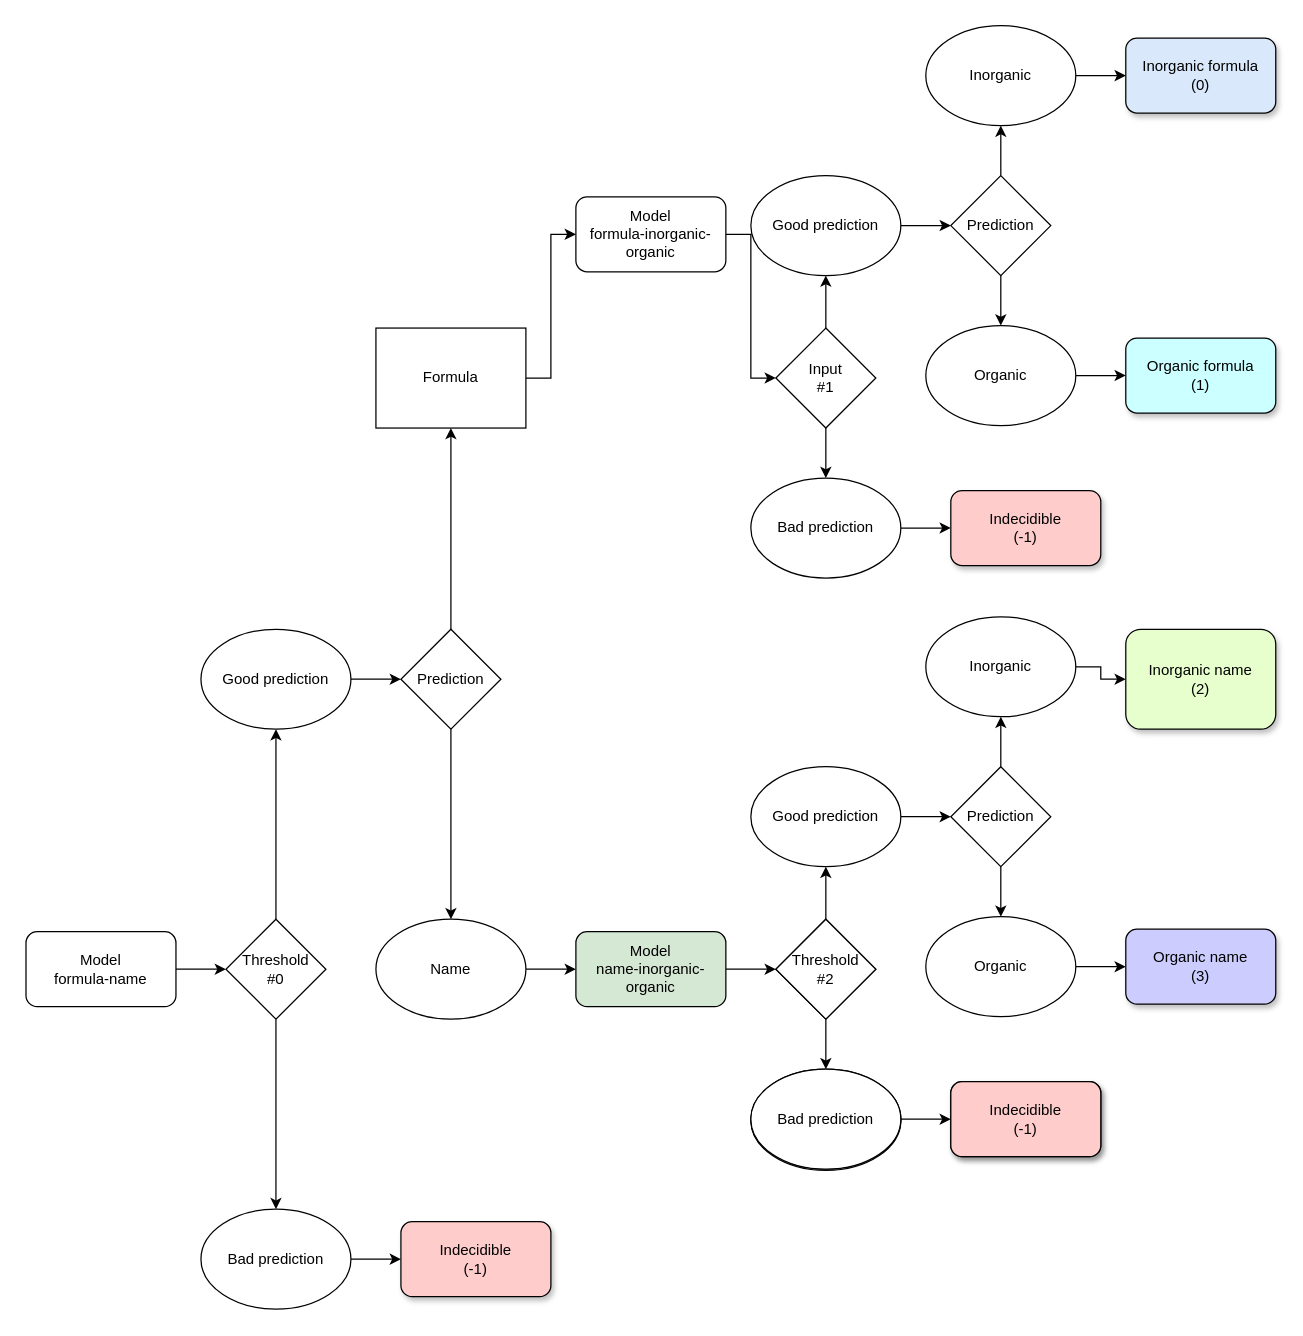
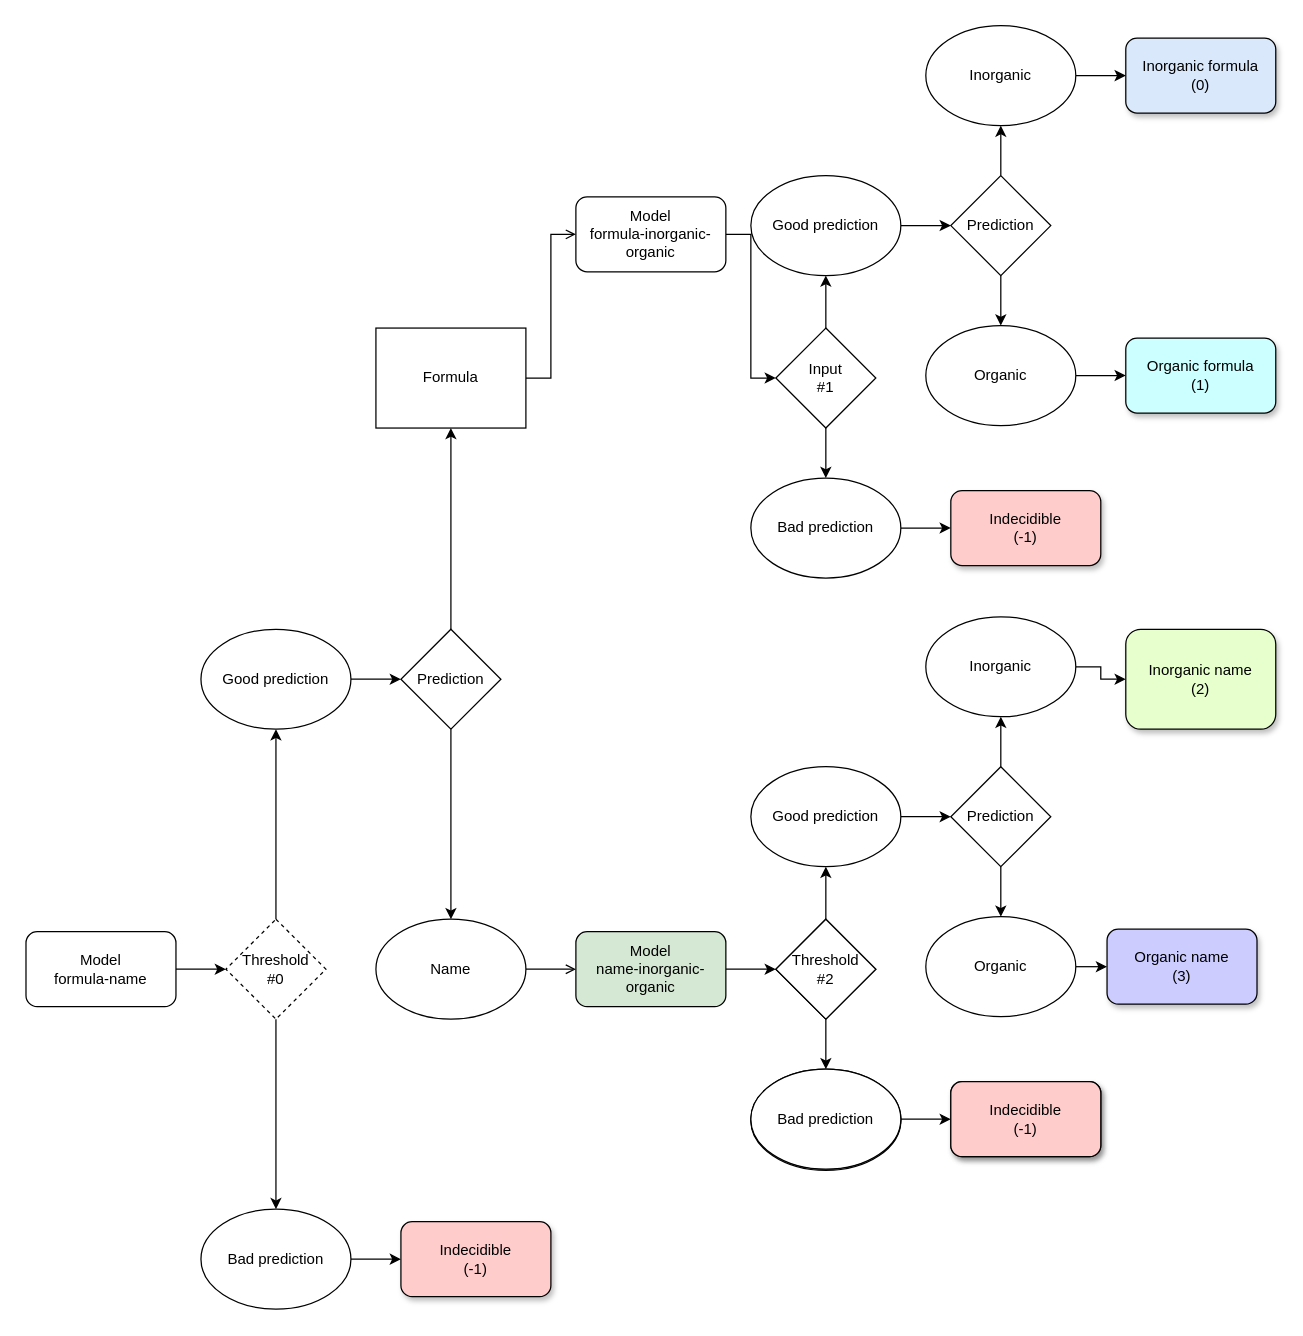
(566, 234) -> (568, 234)
(1201, 967) -> (1182, 967)
(276, 969) -> (276, 969)
(566, 969) -> (568, 969)
